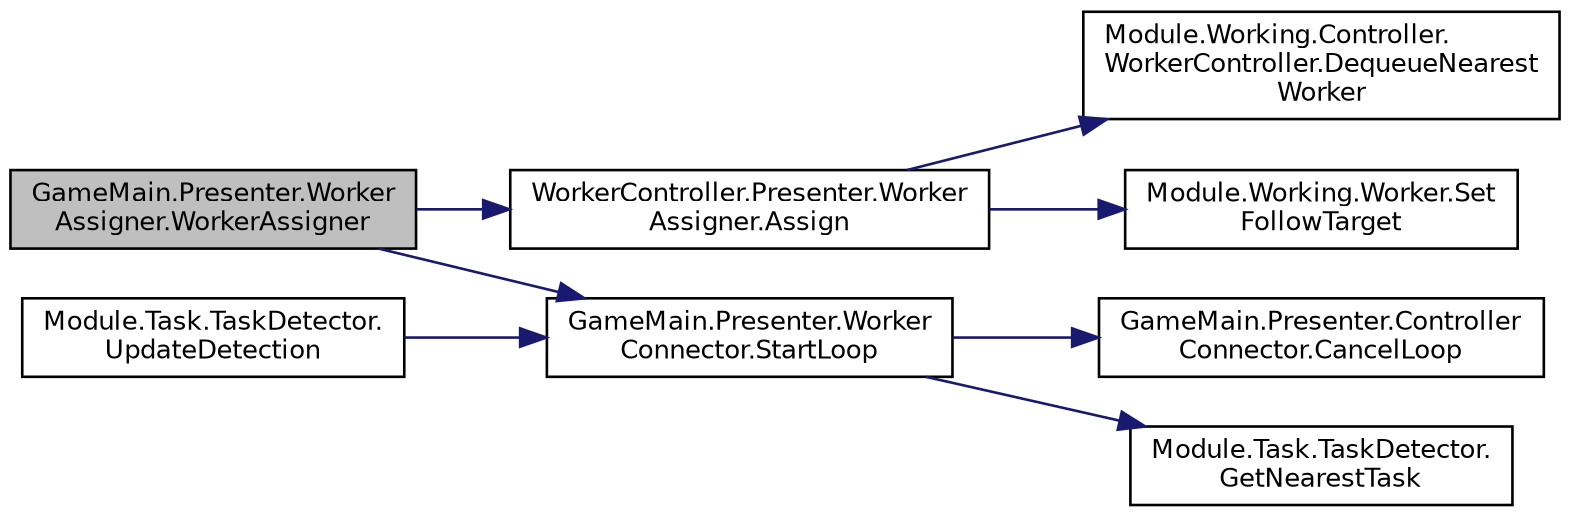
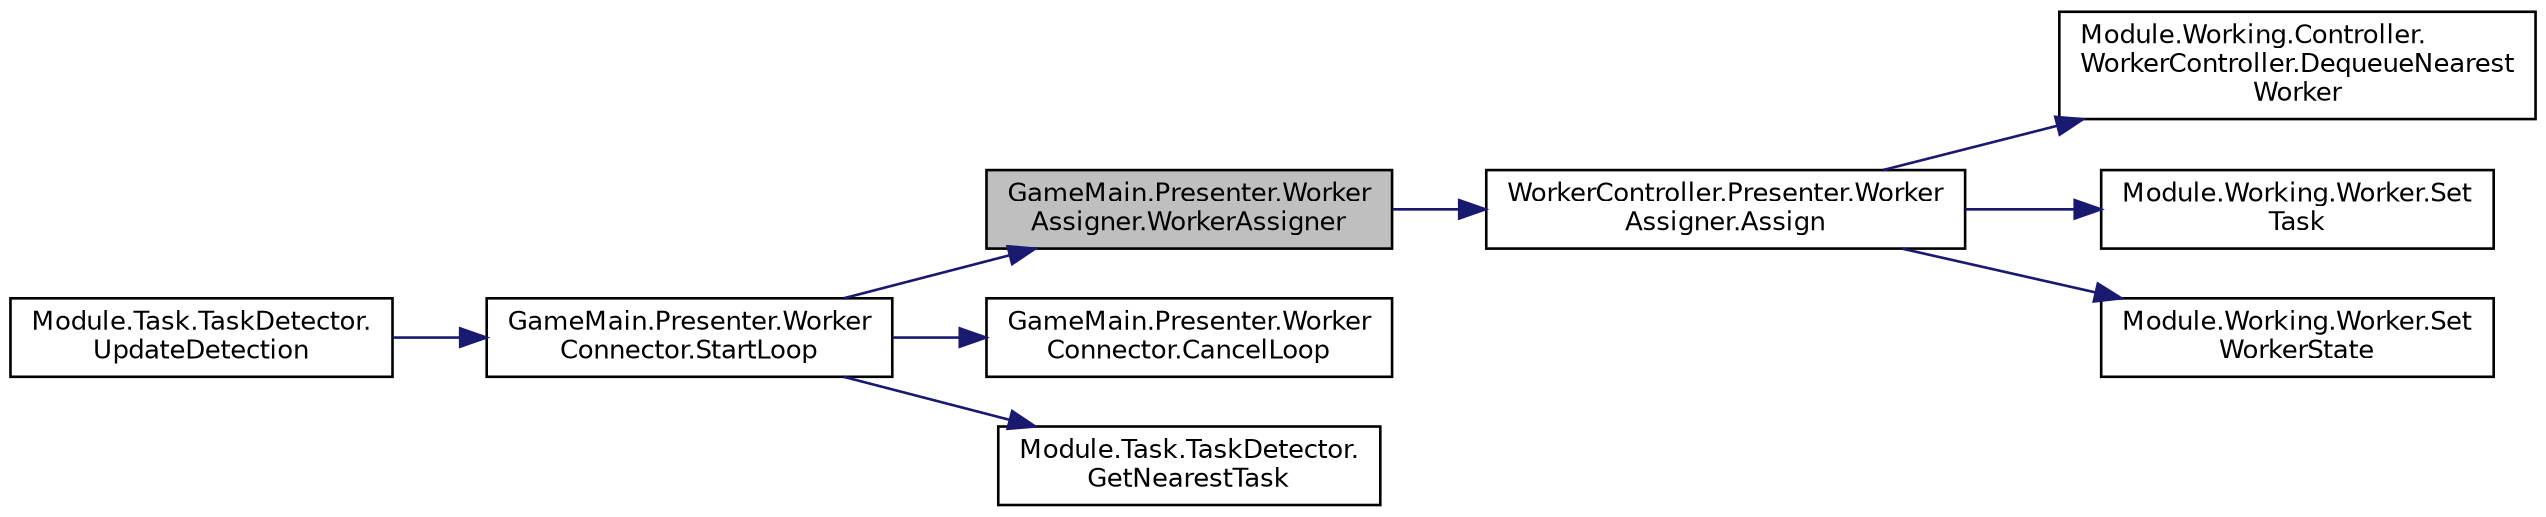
(1321, 209) -> (2297, 209)
(469, 270) -> (927, 277)
(1321, 338) -> (1189, 338)
none -> (2297, 338)
